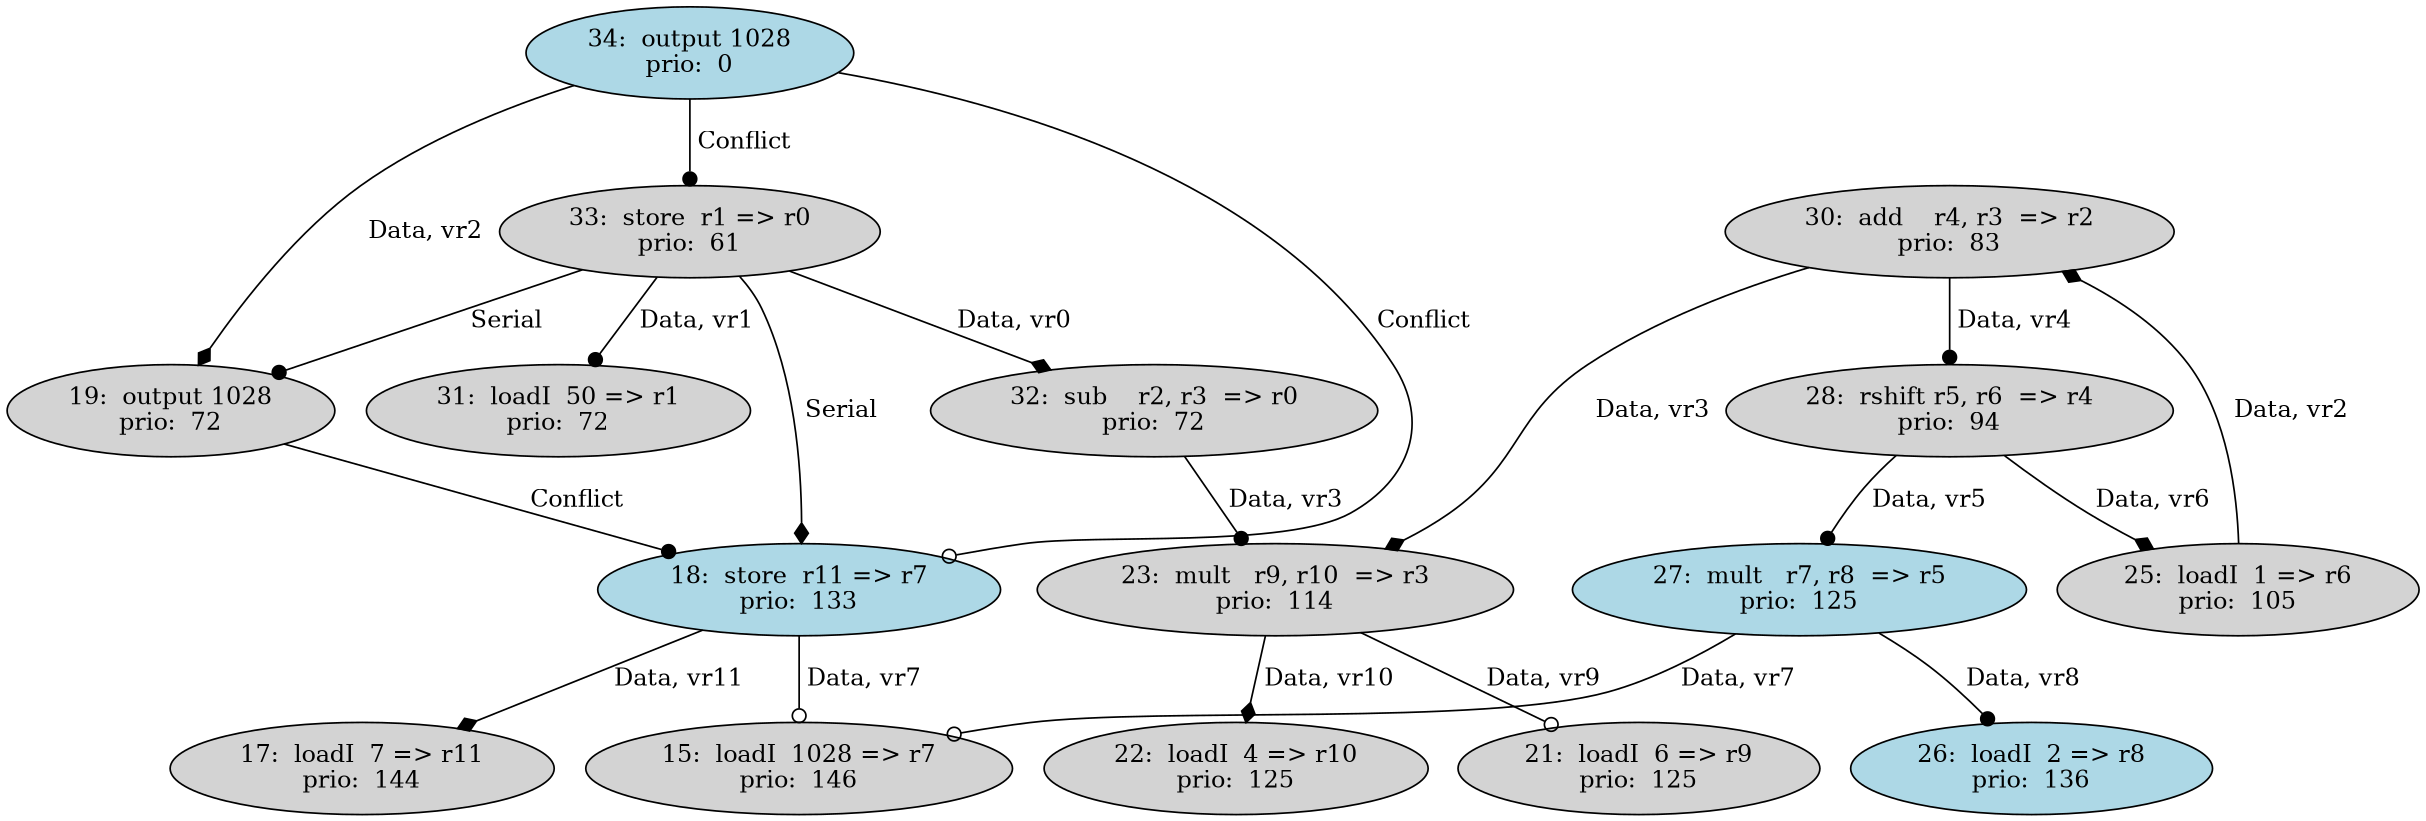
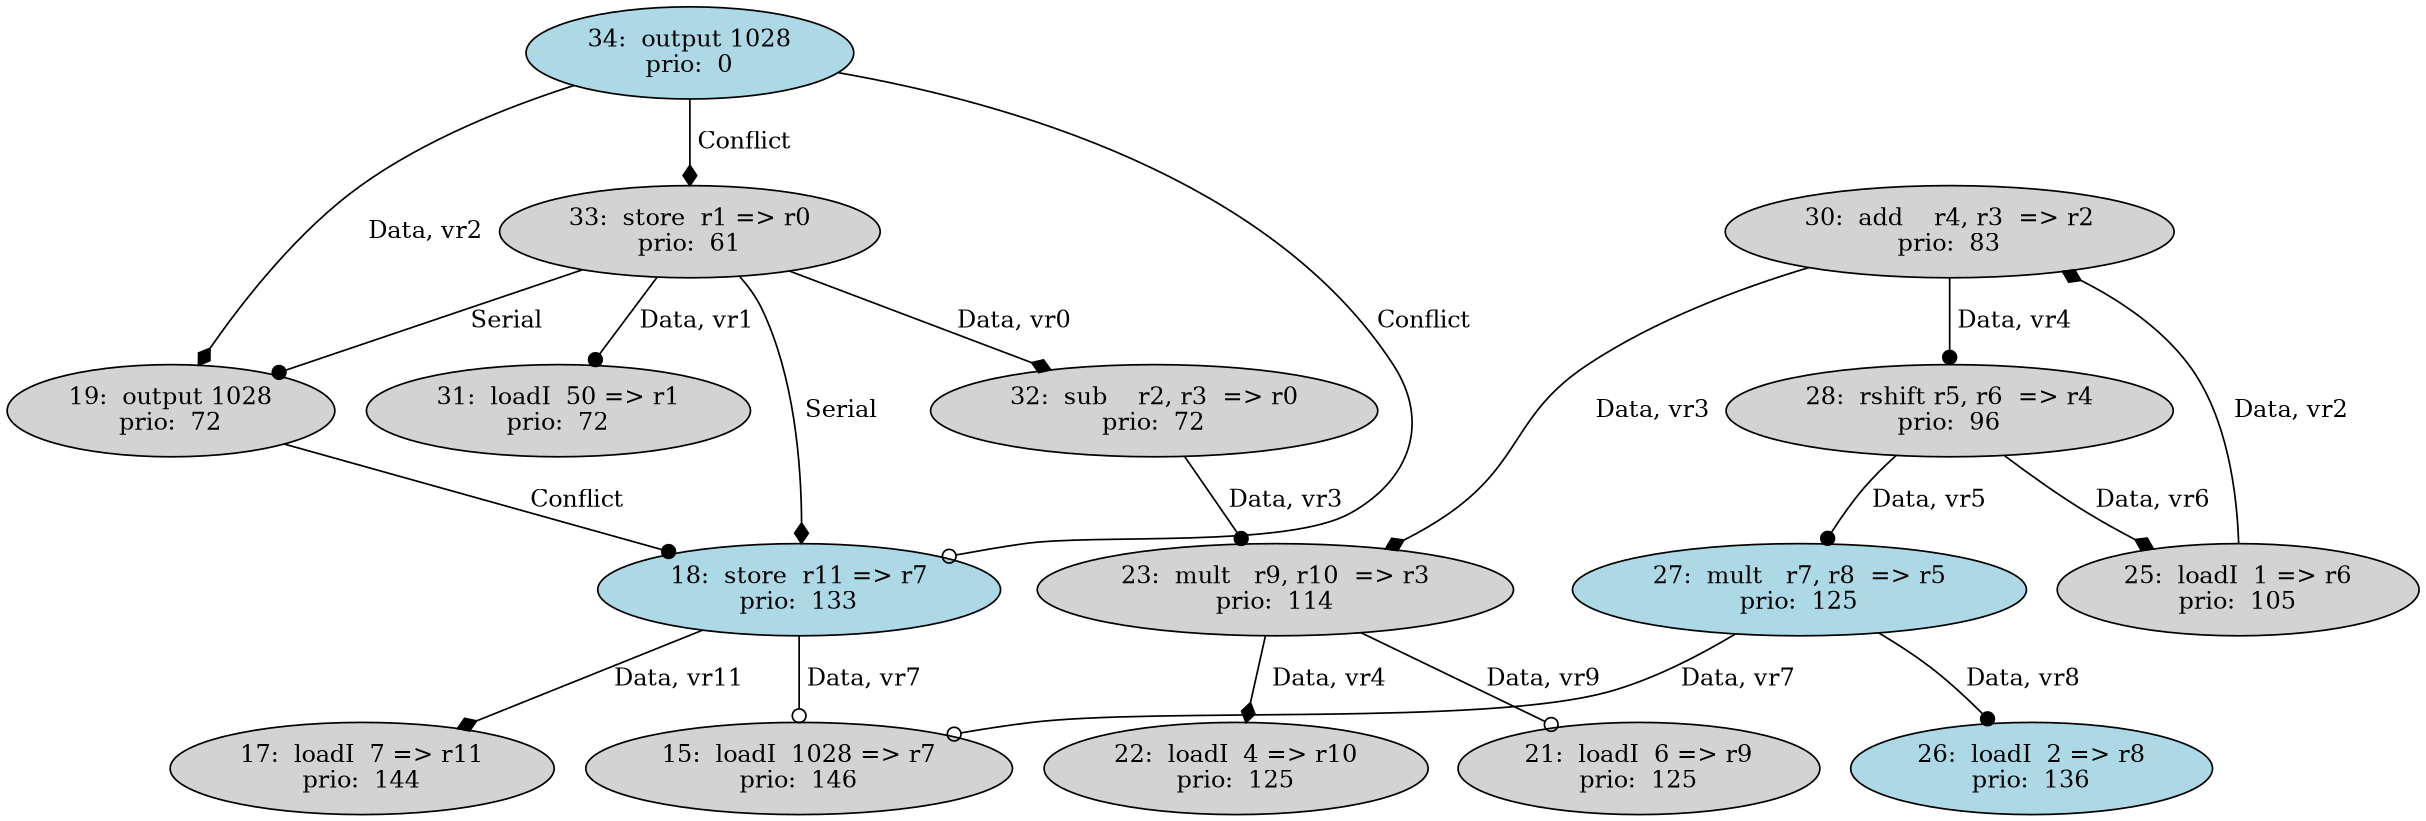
(690, 135) -> (690, 135)
(1950, 411) -> (1950, 411)
(1326, 679) -> (1326, 679)
